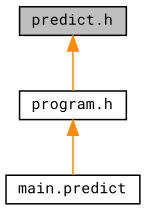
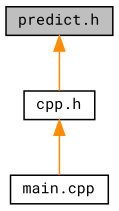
(73, 105) -> (59, 105)
(73, 190) -> (59, 190)
